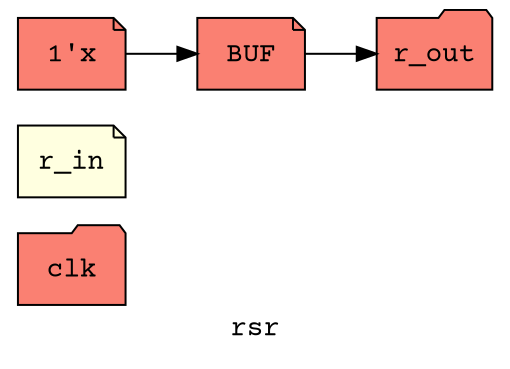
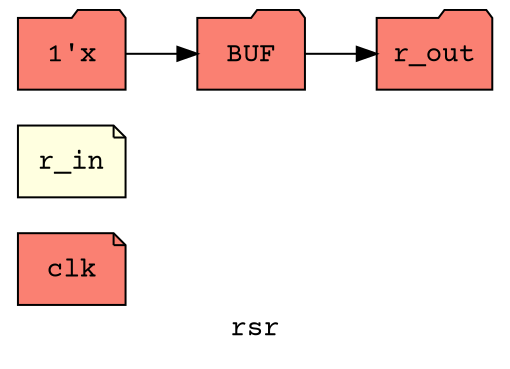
(72, 54) -> (72, 54)
(251, 54) -> (251, 54)
(72, 269) -> (72, 269)
